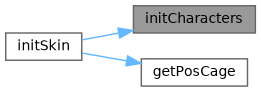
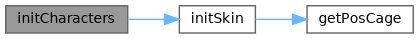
(100, 36) -> (146, 19)
